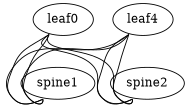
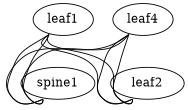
(63, 19) -> (63, 19)
(147, 83) -> (147, 83)
